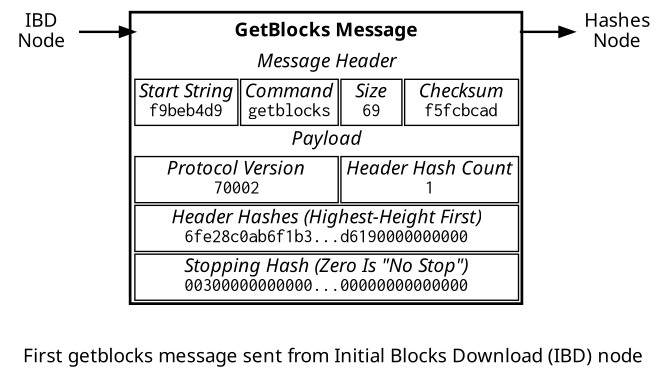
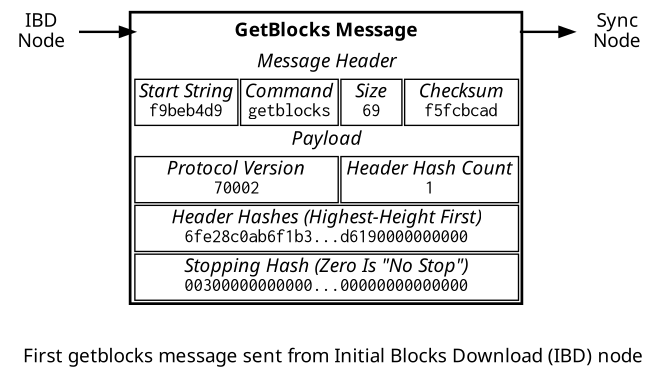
(617, 32) -> (617, 32)
